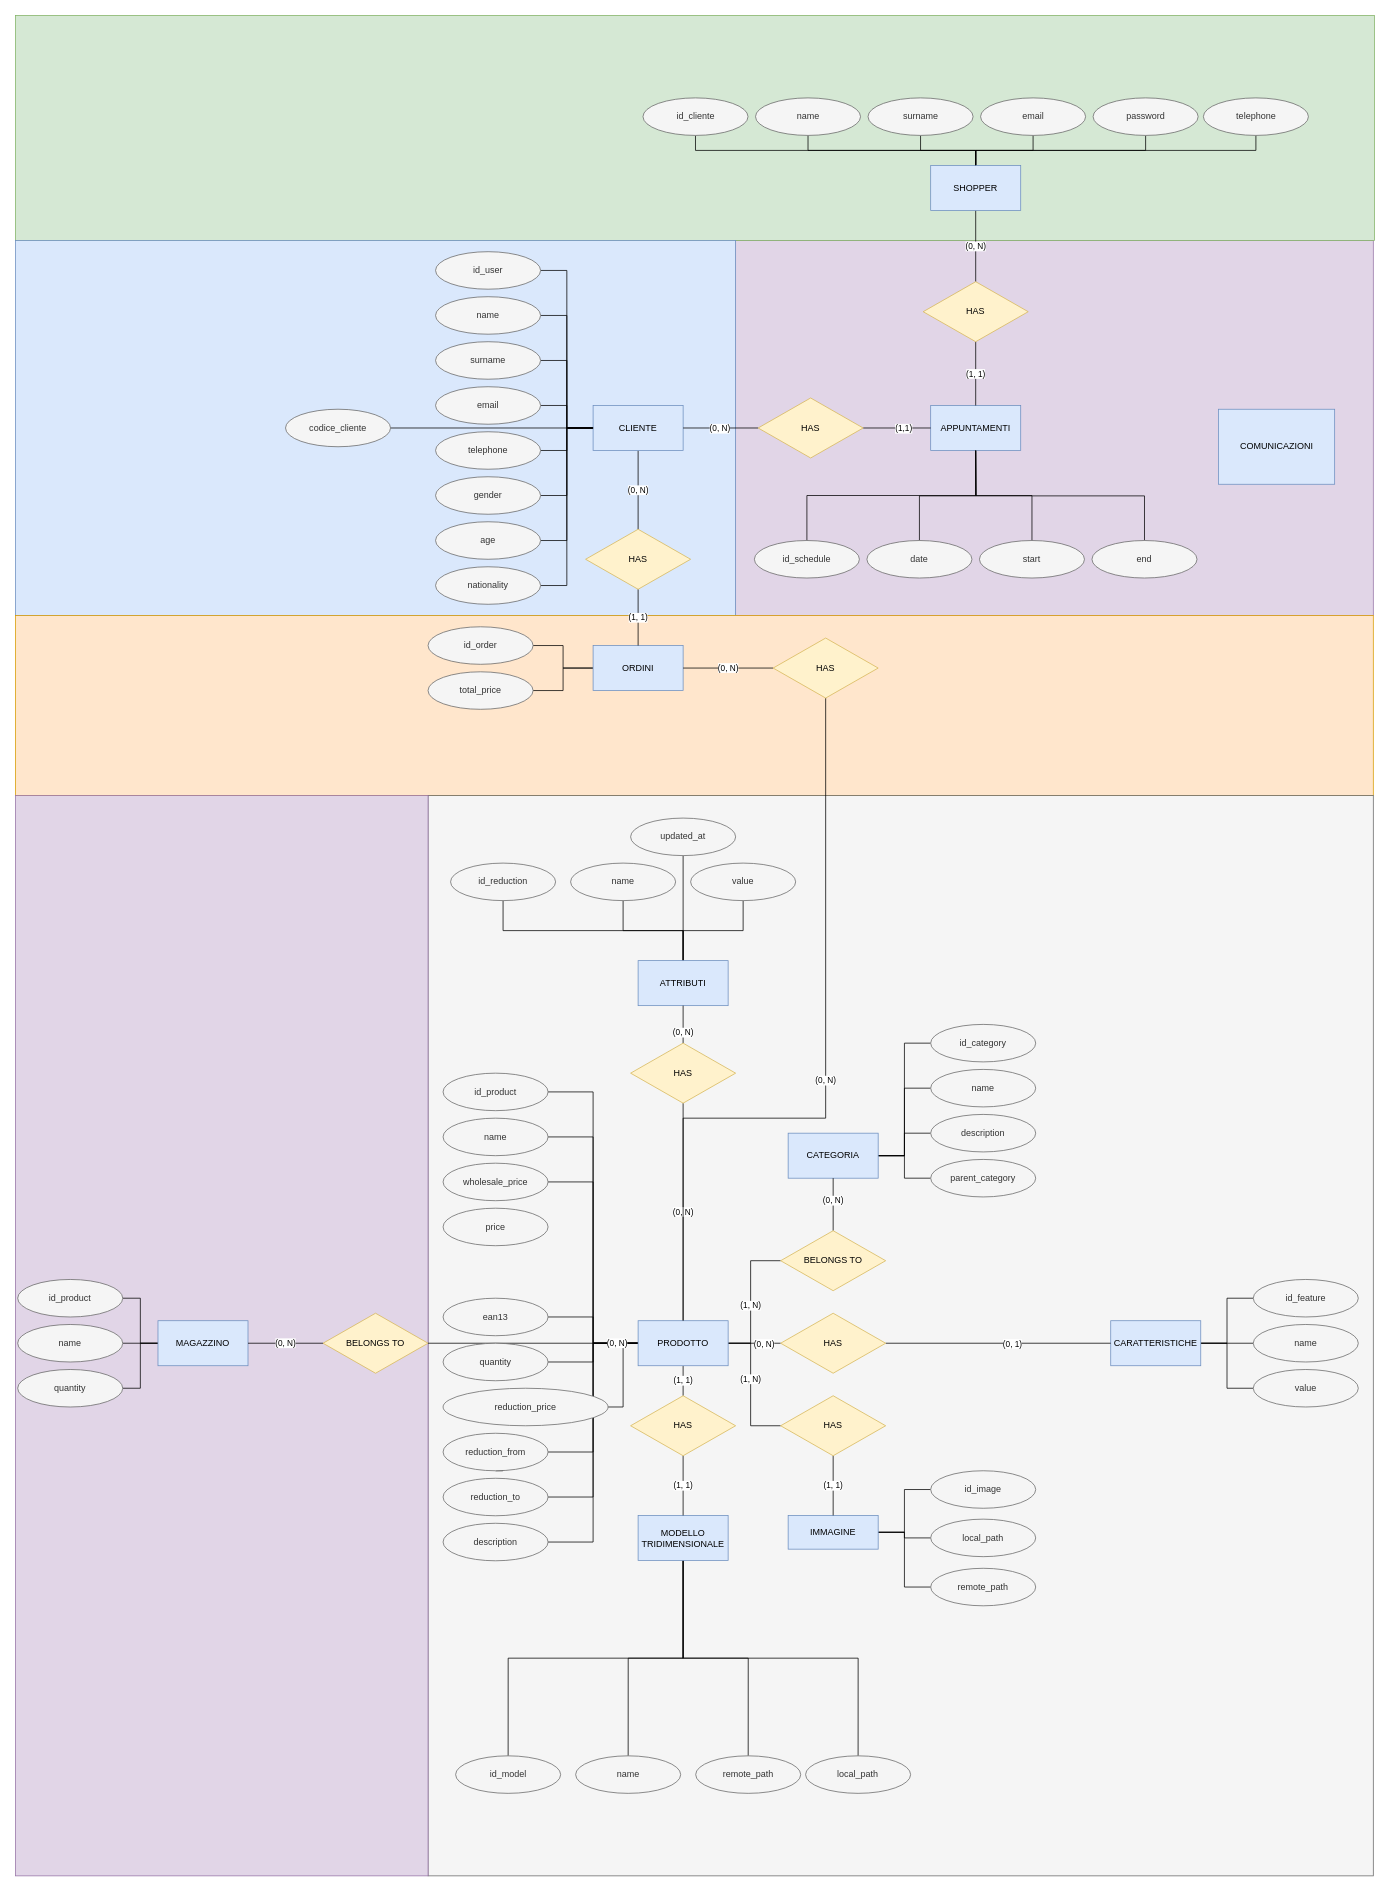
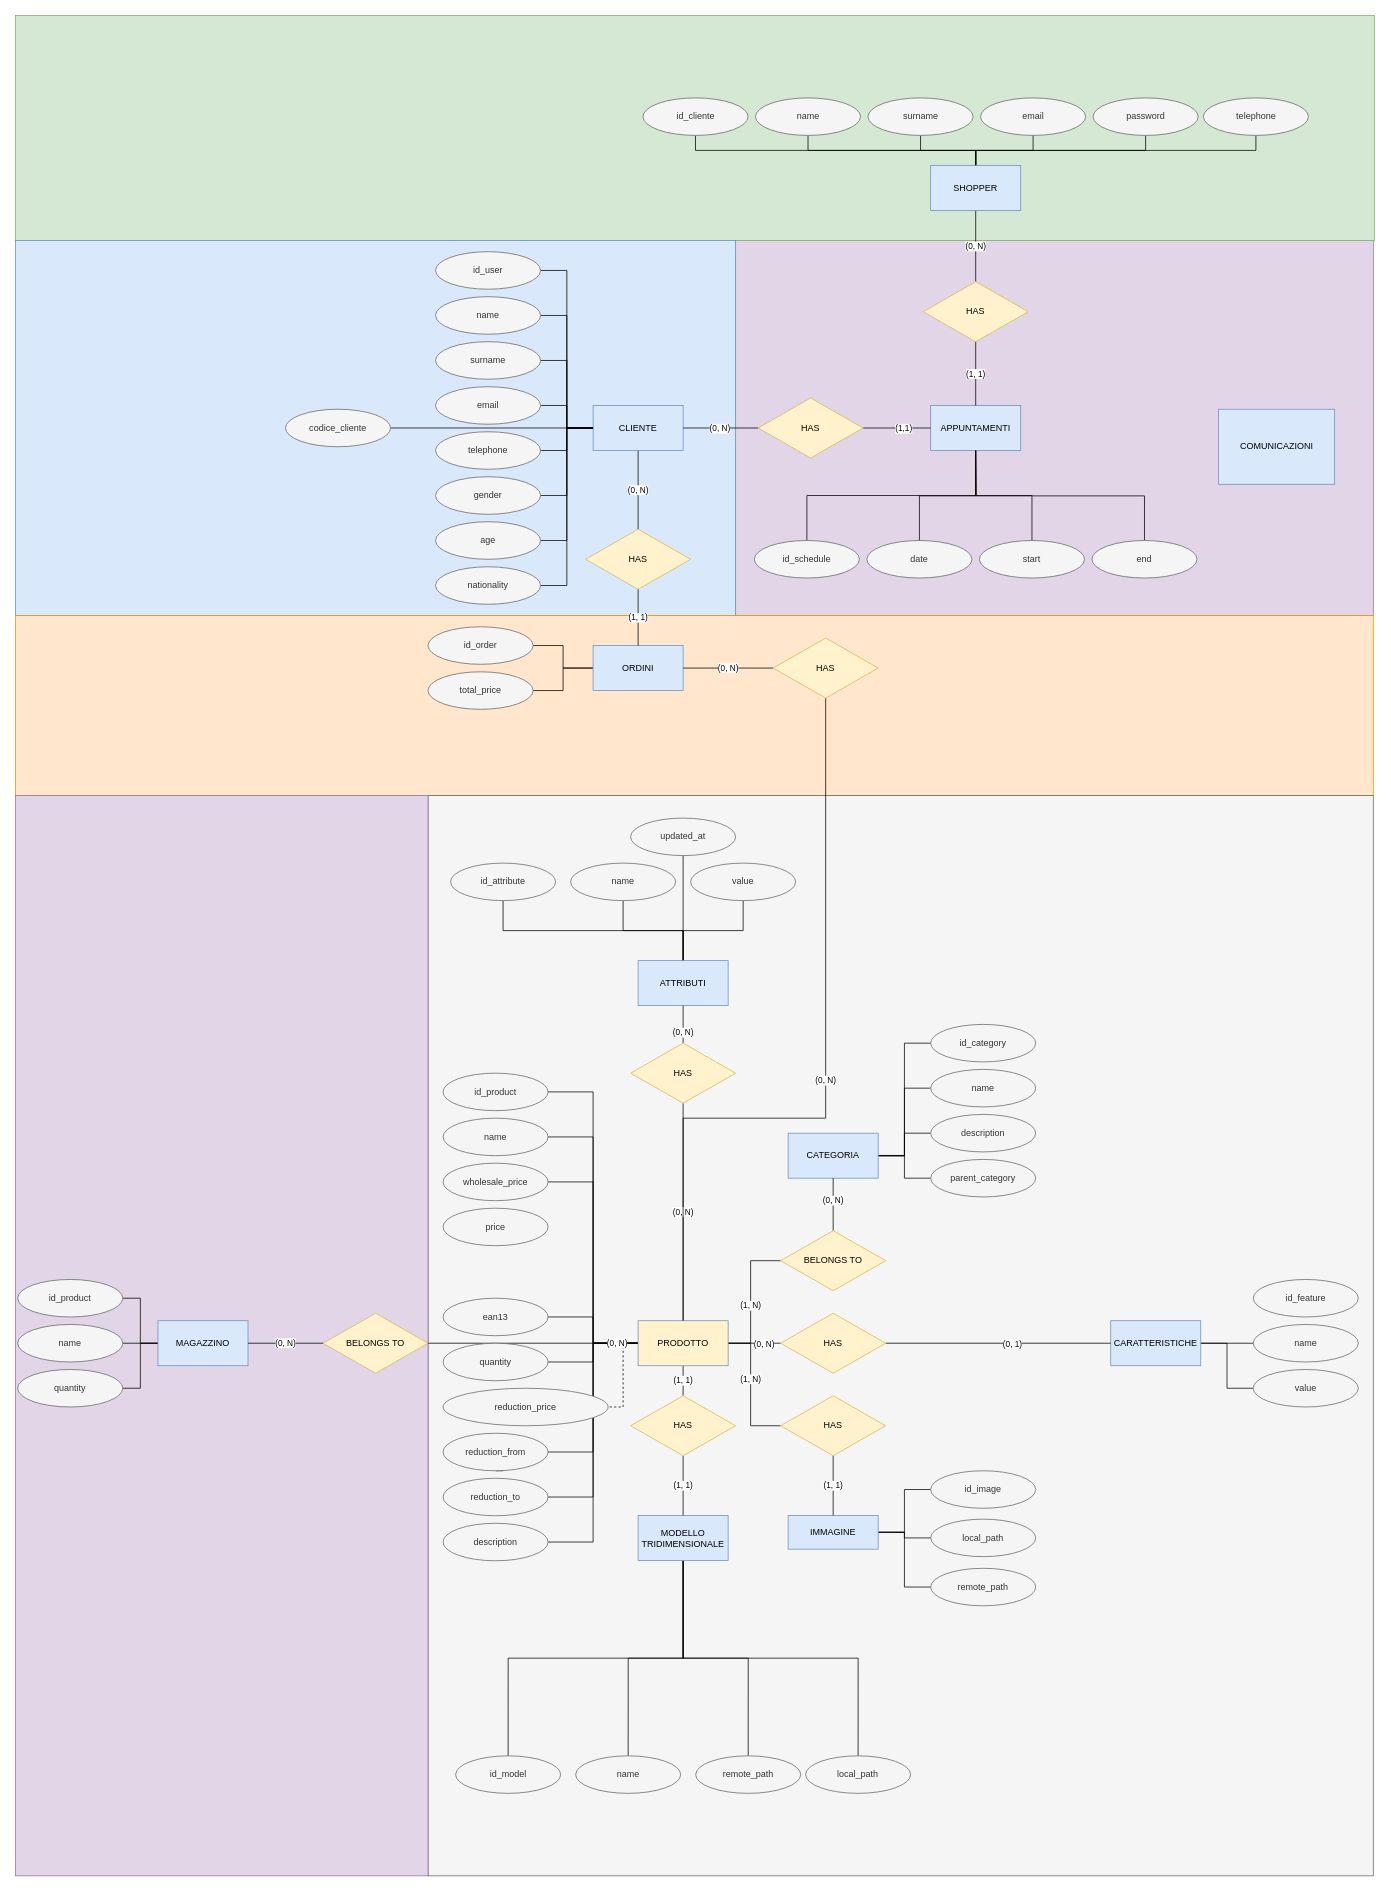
(503, 882) -> (503, 882)
(1227, 1306) -> none
(683, 1343) -> (683, 1343)
(623, 1384) -> (623, 1384)
